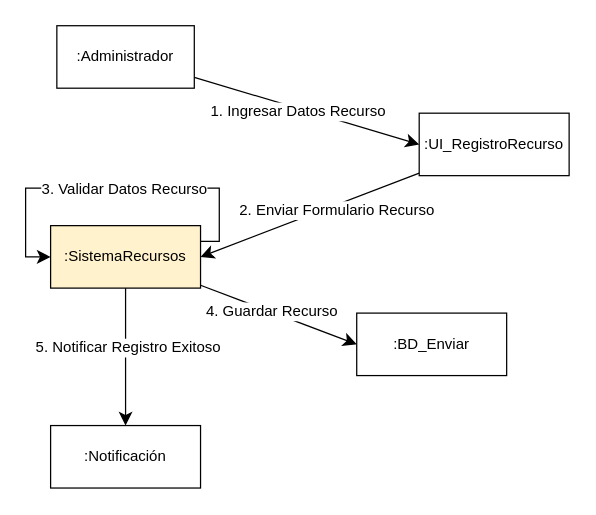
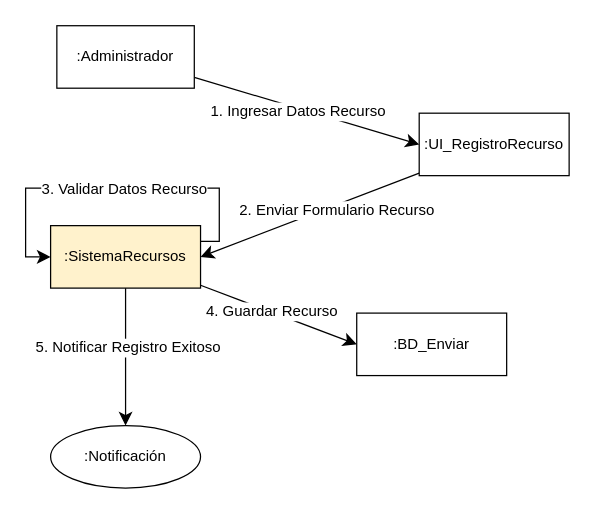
(126, 457) -> (126, 457)
